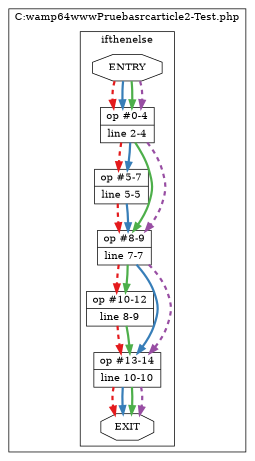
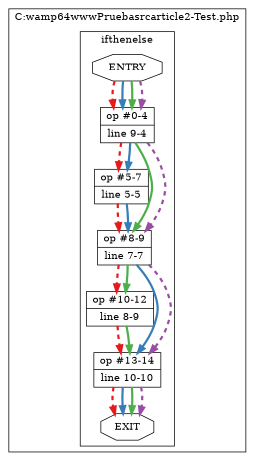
(127, 134) -> (127, 134)
